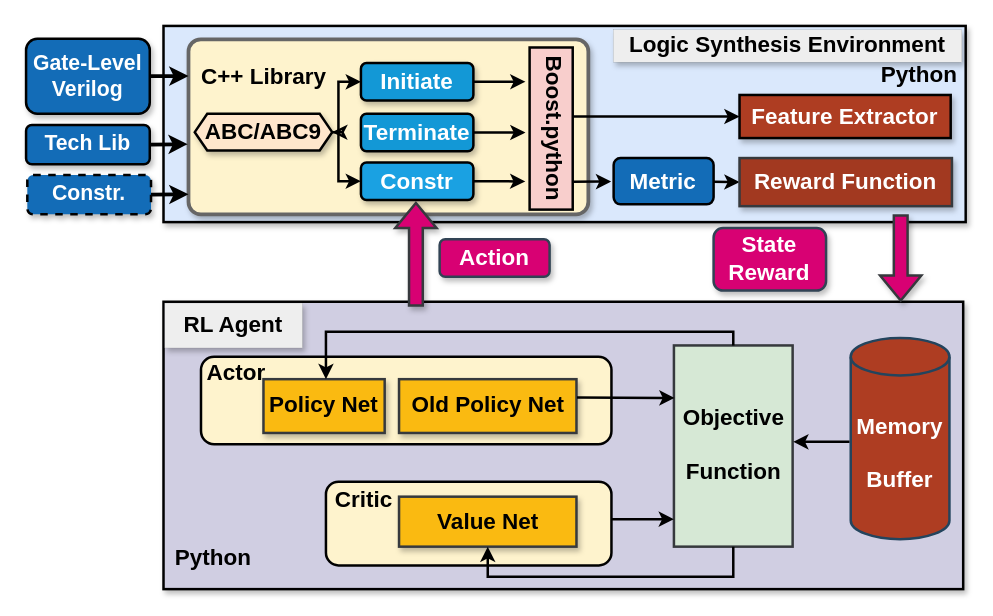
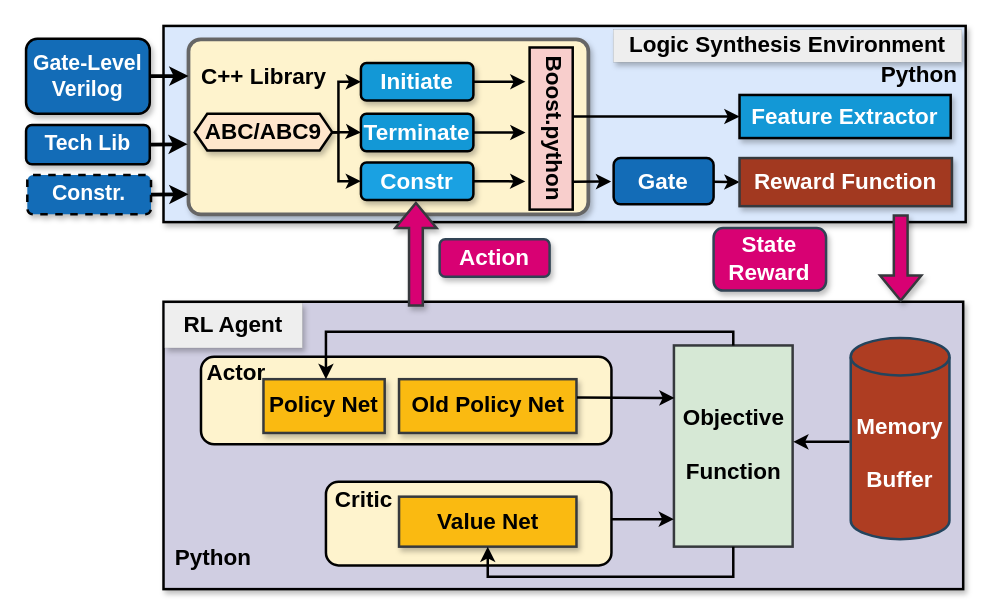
(845, 117) -> (845, 117)
(338, 128) -> (338, 128)
none -> (353, 132)
(663, 182) -> (663, 182)
